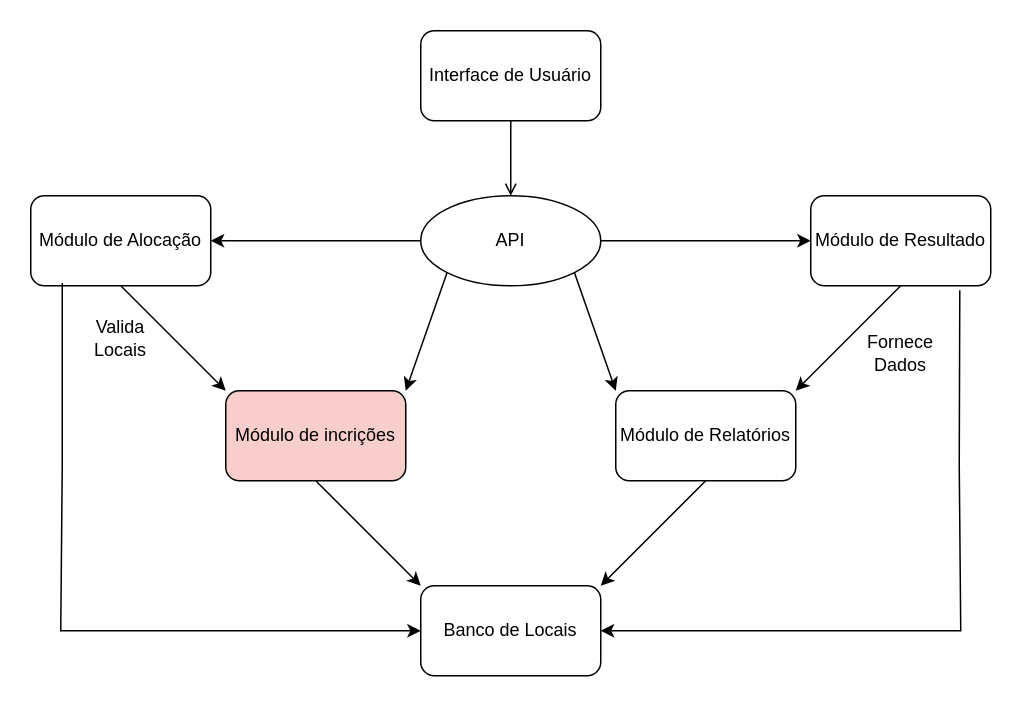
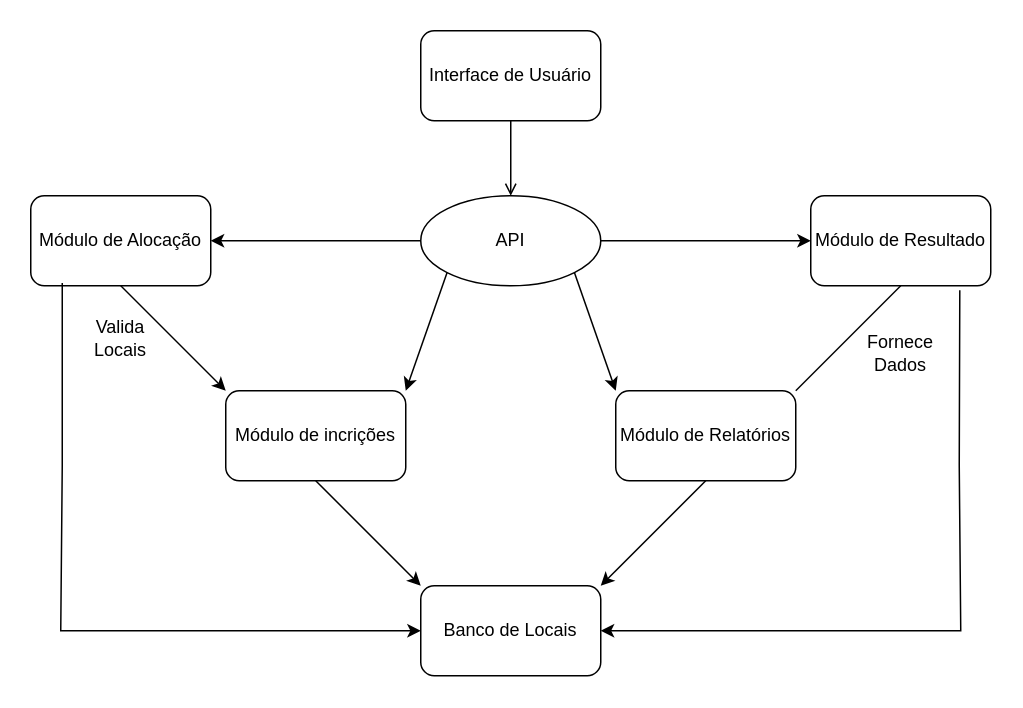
(804, 383) -> (801, 386)
(316, 436) -> (316, 436)
